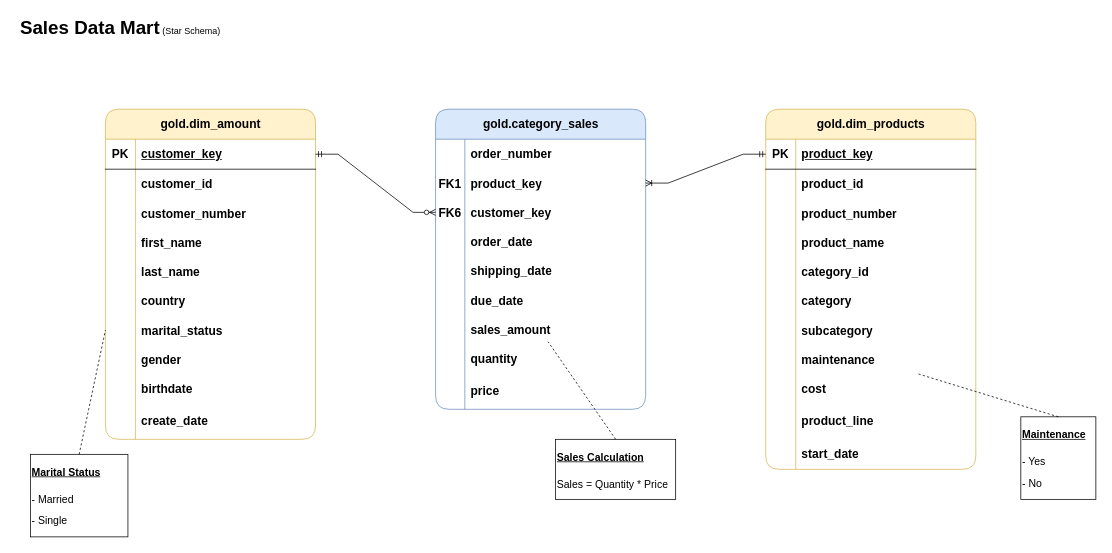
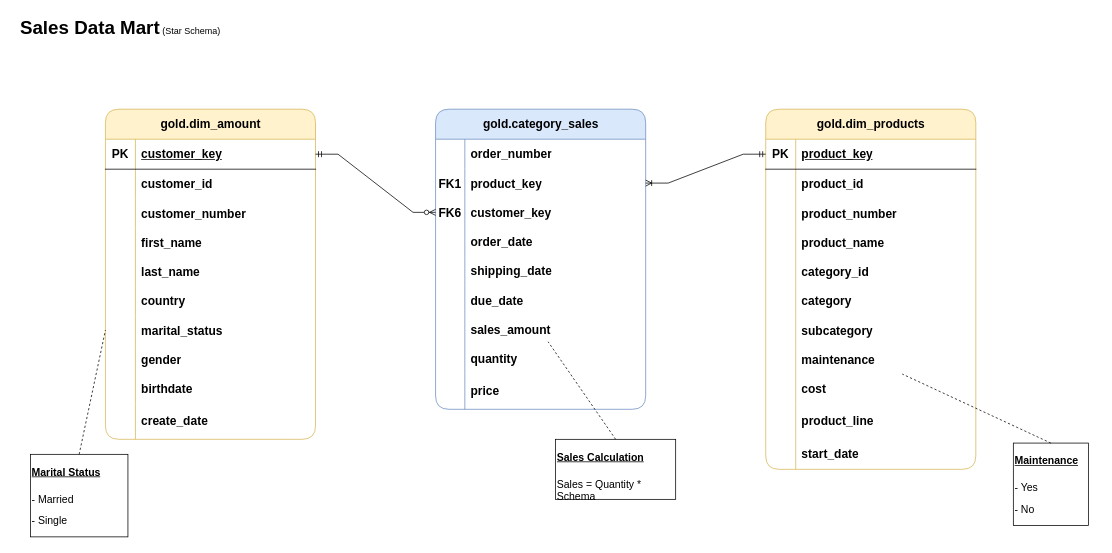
(609, 455) -> (613, 455)
(1058, 458) -> (1050, 484)
